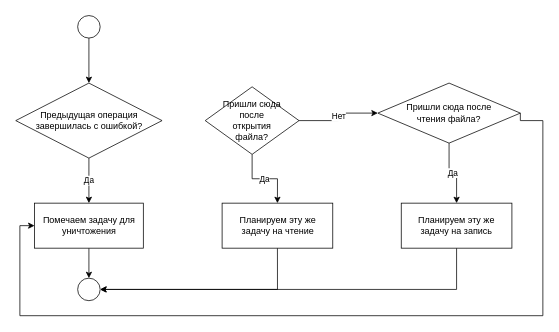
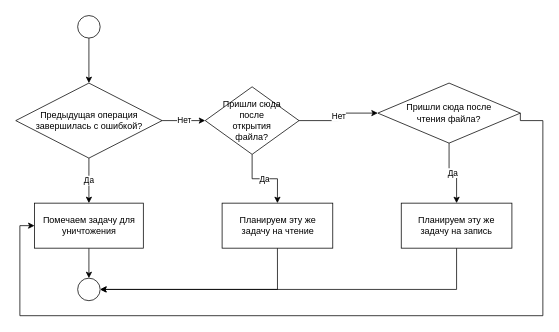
none -> (181, 120)
